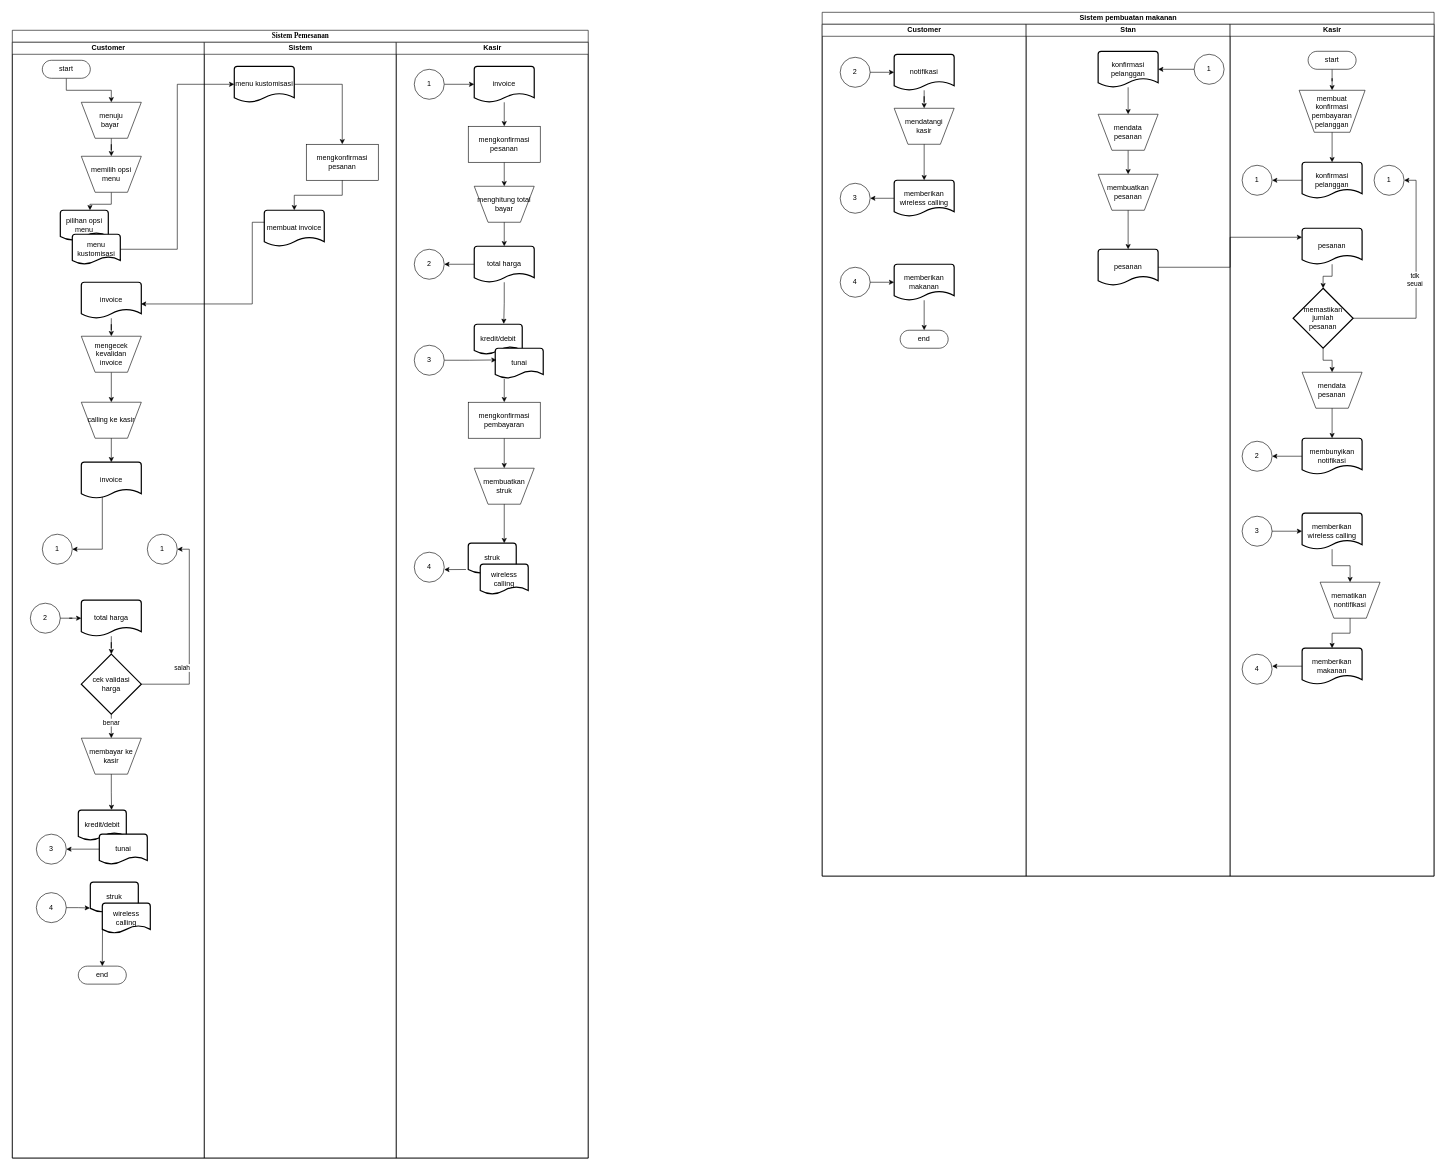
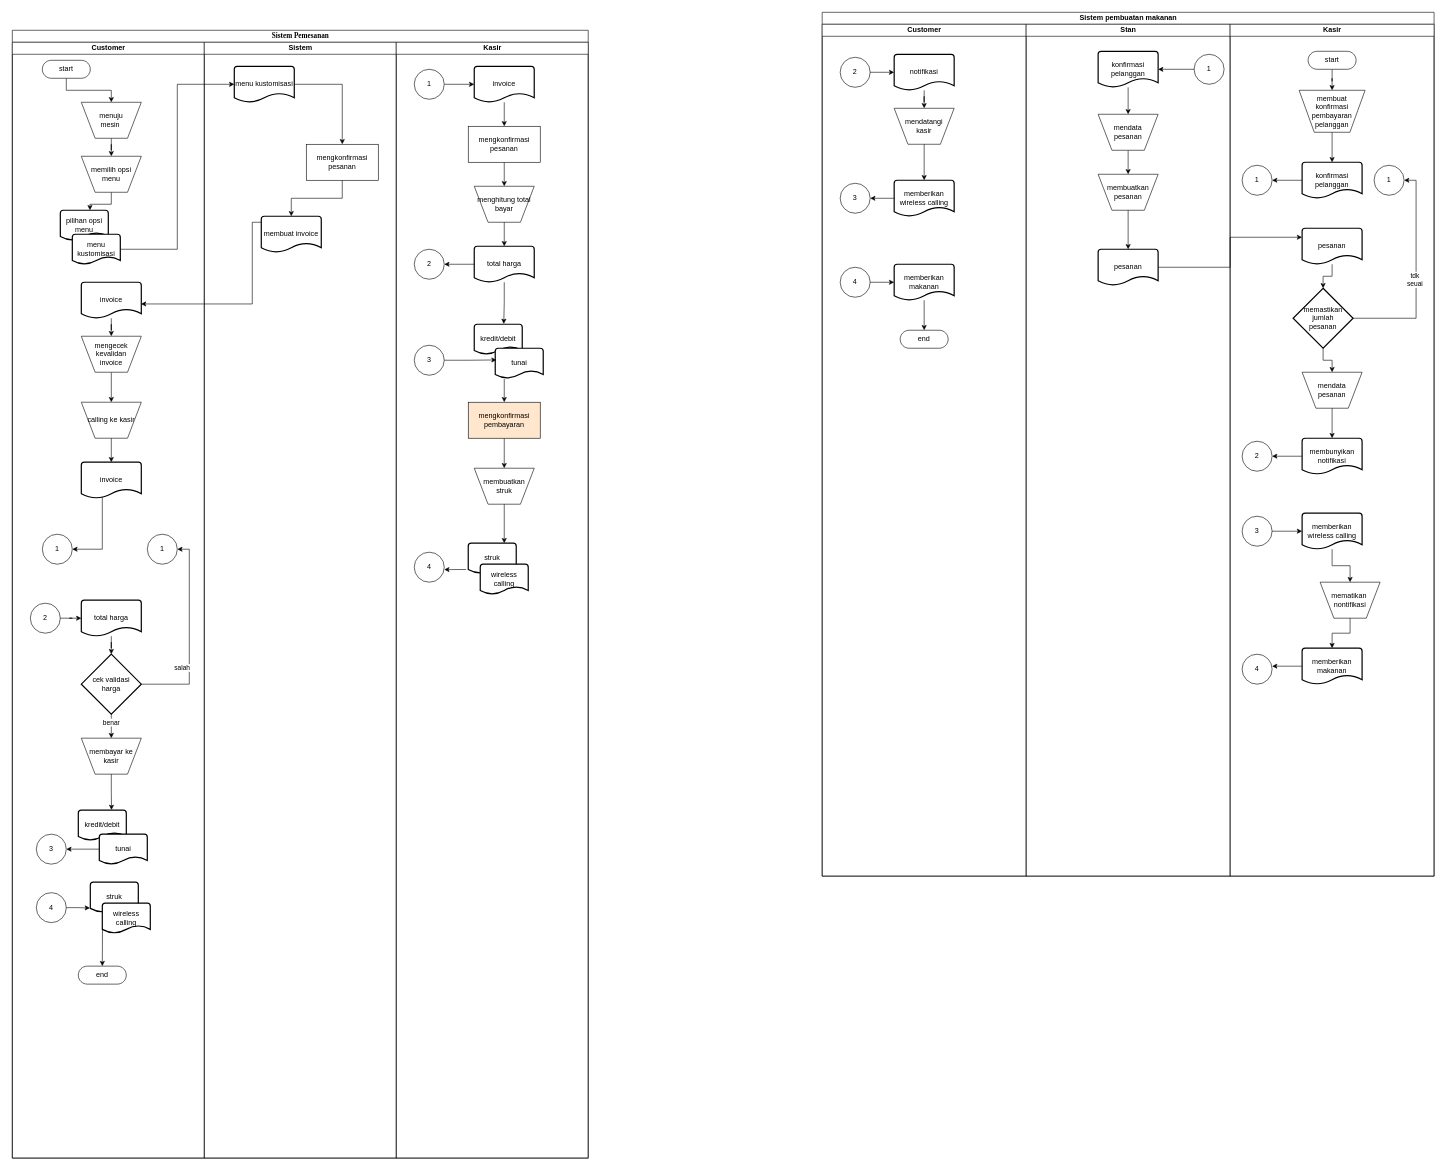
(111, 120) -> (111, 120)
(294, 228) -> (291, 234)
(504, 420) -> (504, 420)
